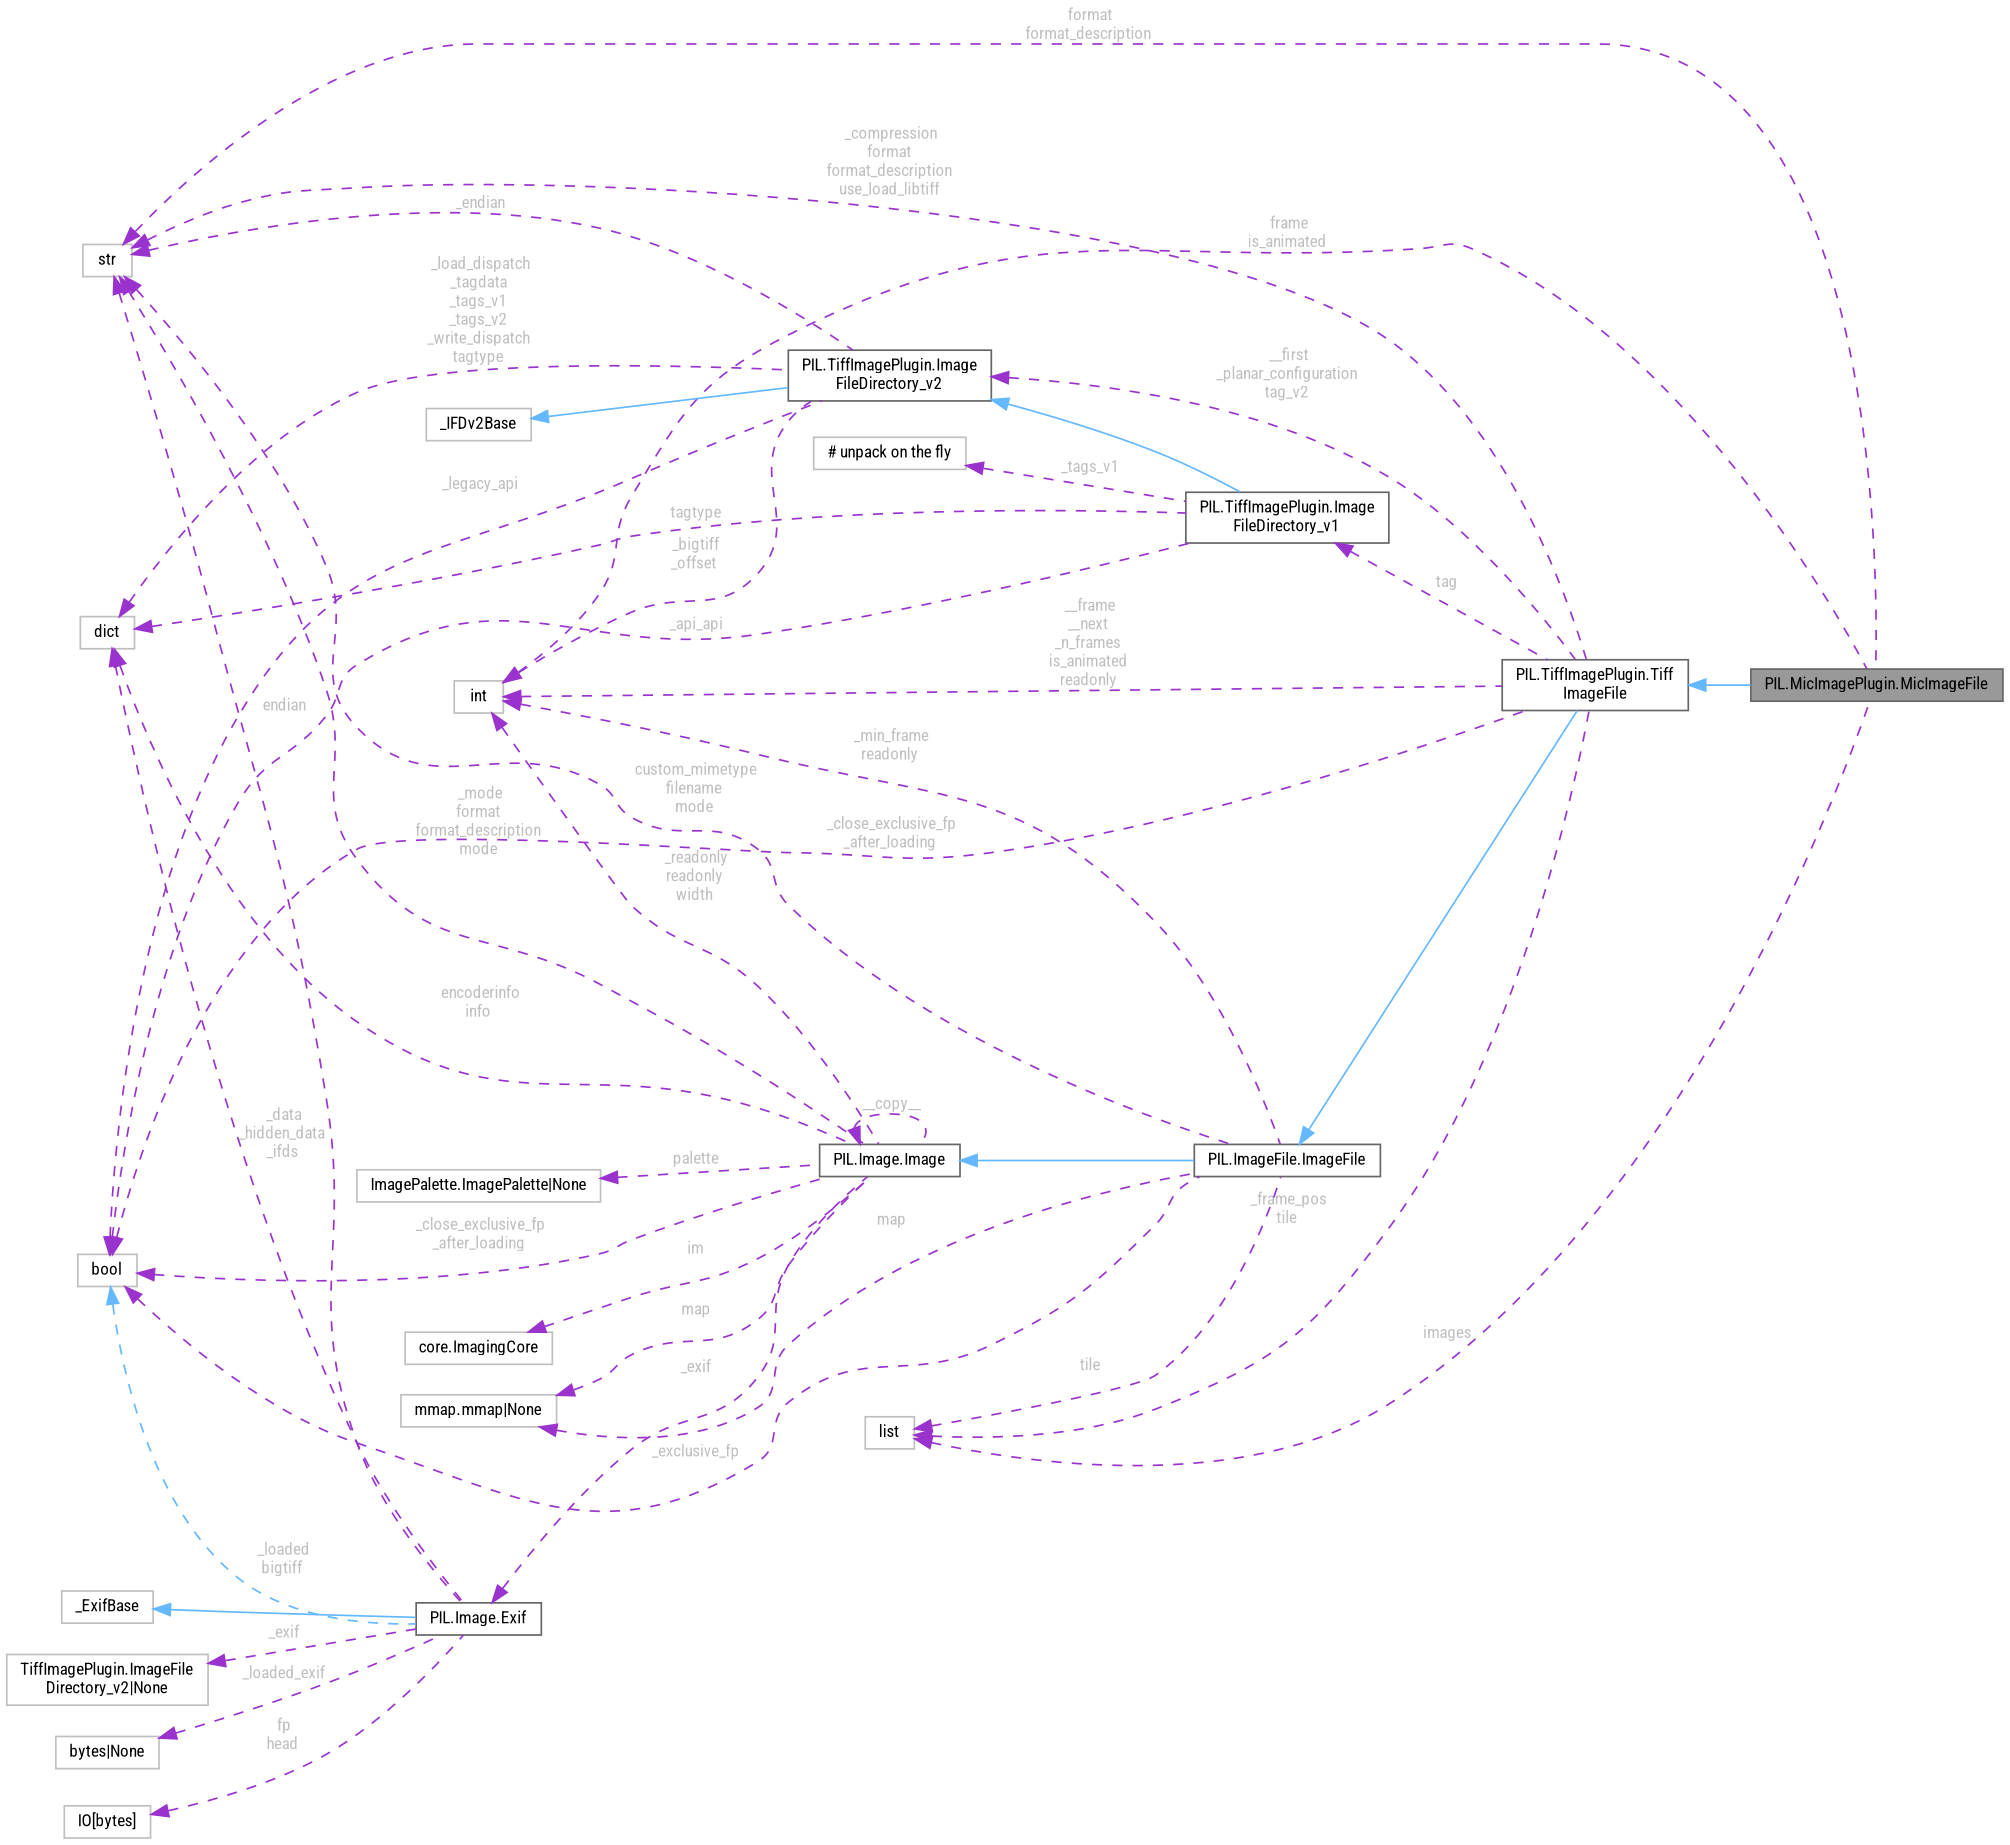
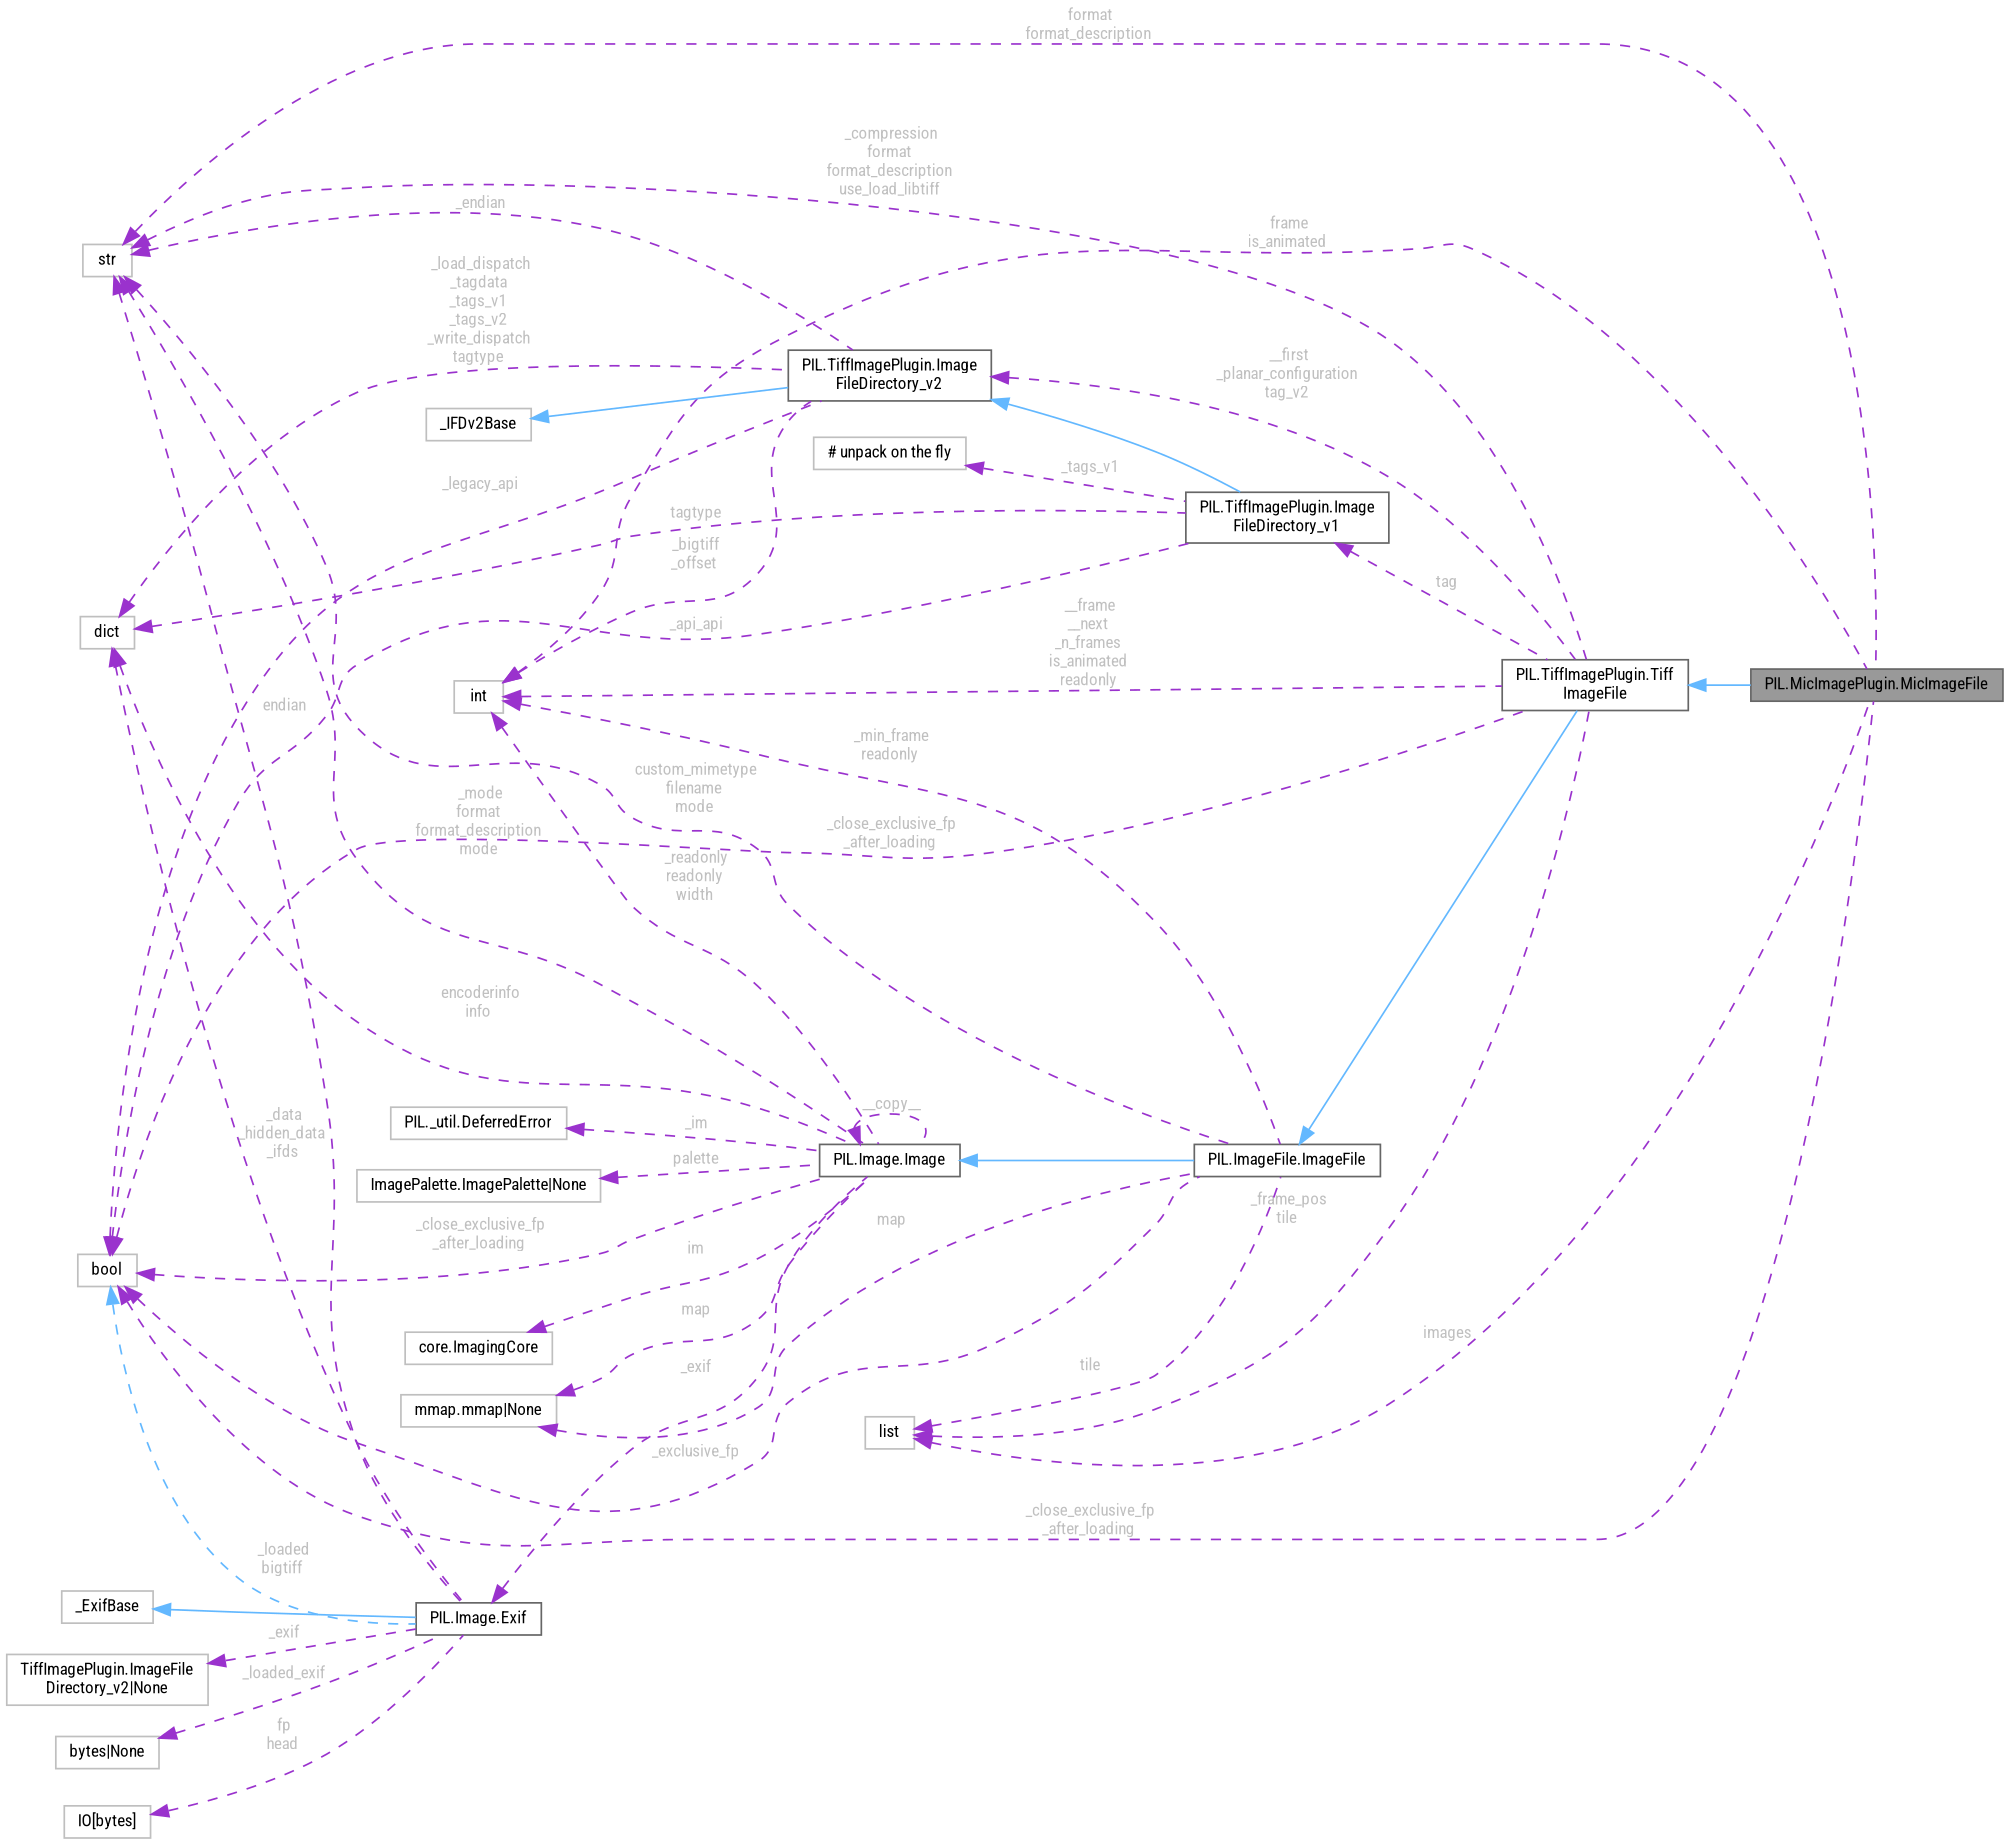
none -> (479, 1123)
none -> (1272, 1539)
